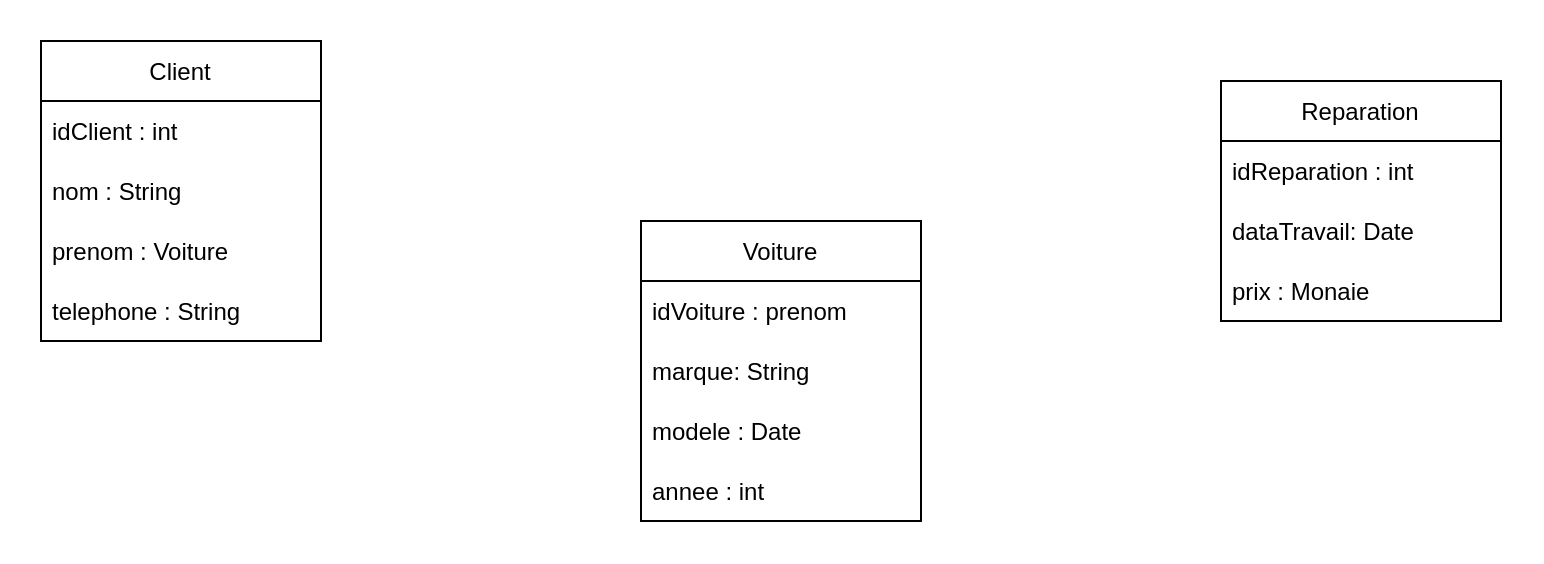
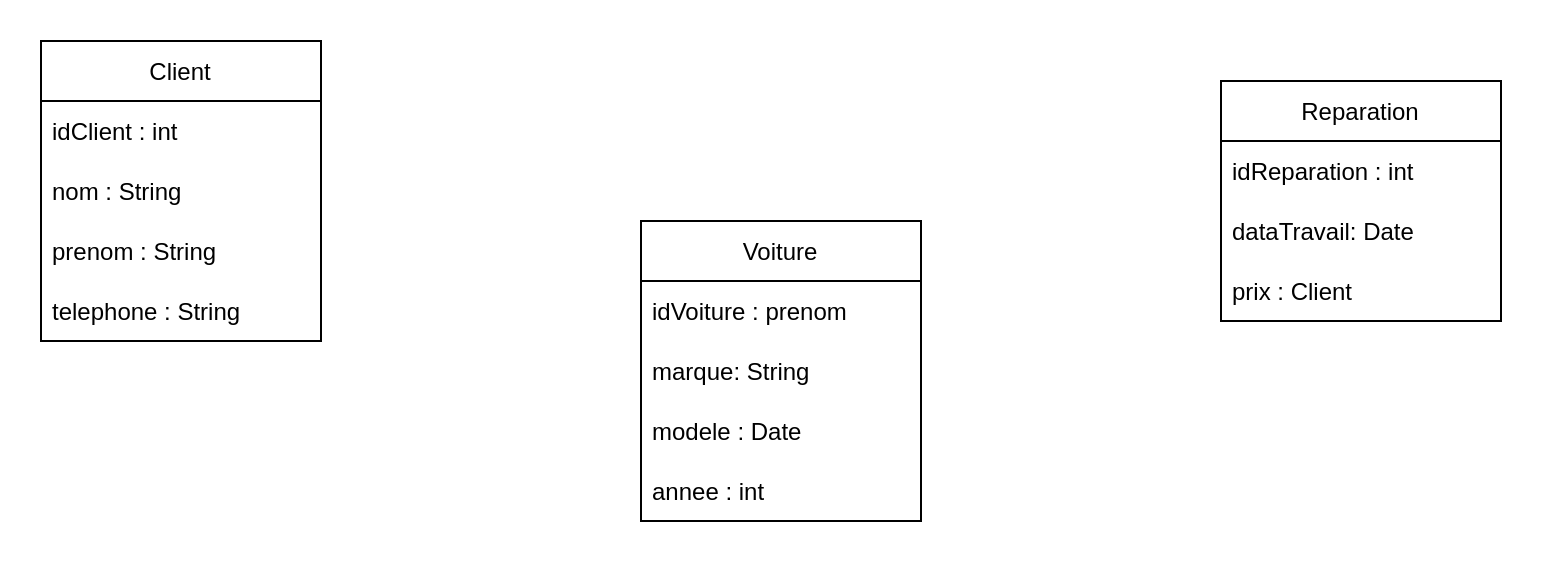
(147, 252) -> (140, 252)
(1304, 292) -> (1301, 292)
